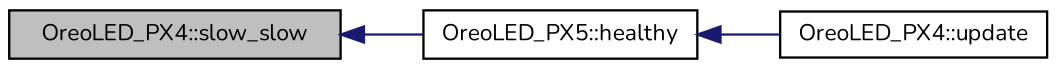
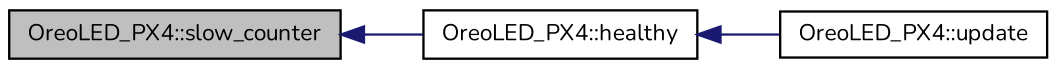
(175, 35) -> (175, 35)
(560, 35) -> (560, 35)
